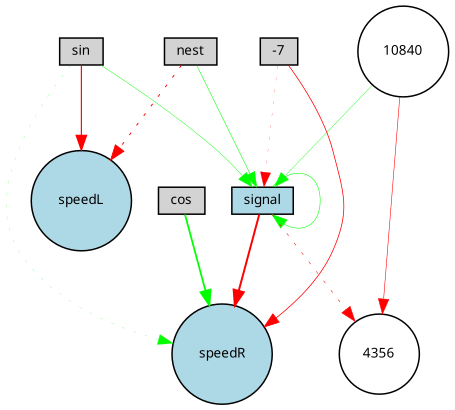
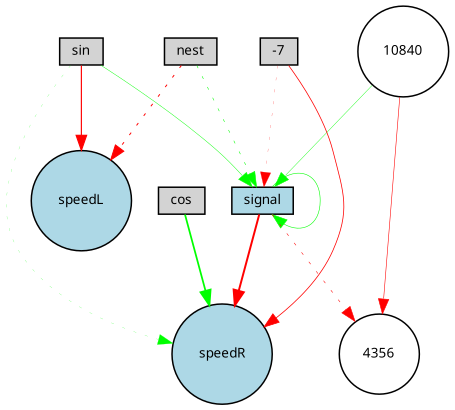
(223, 120) -> (223, 120)
